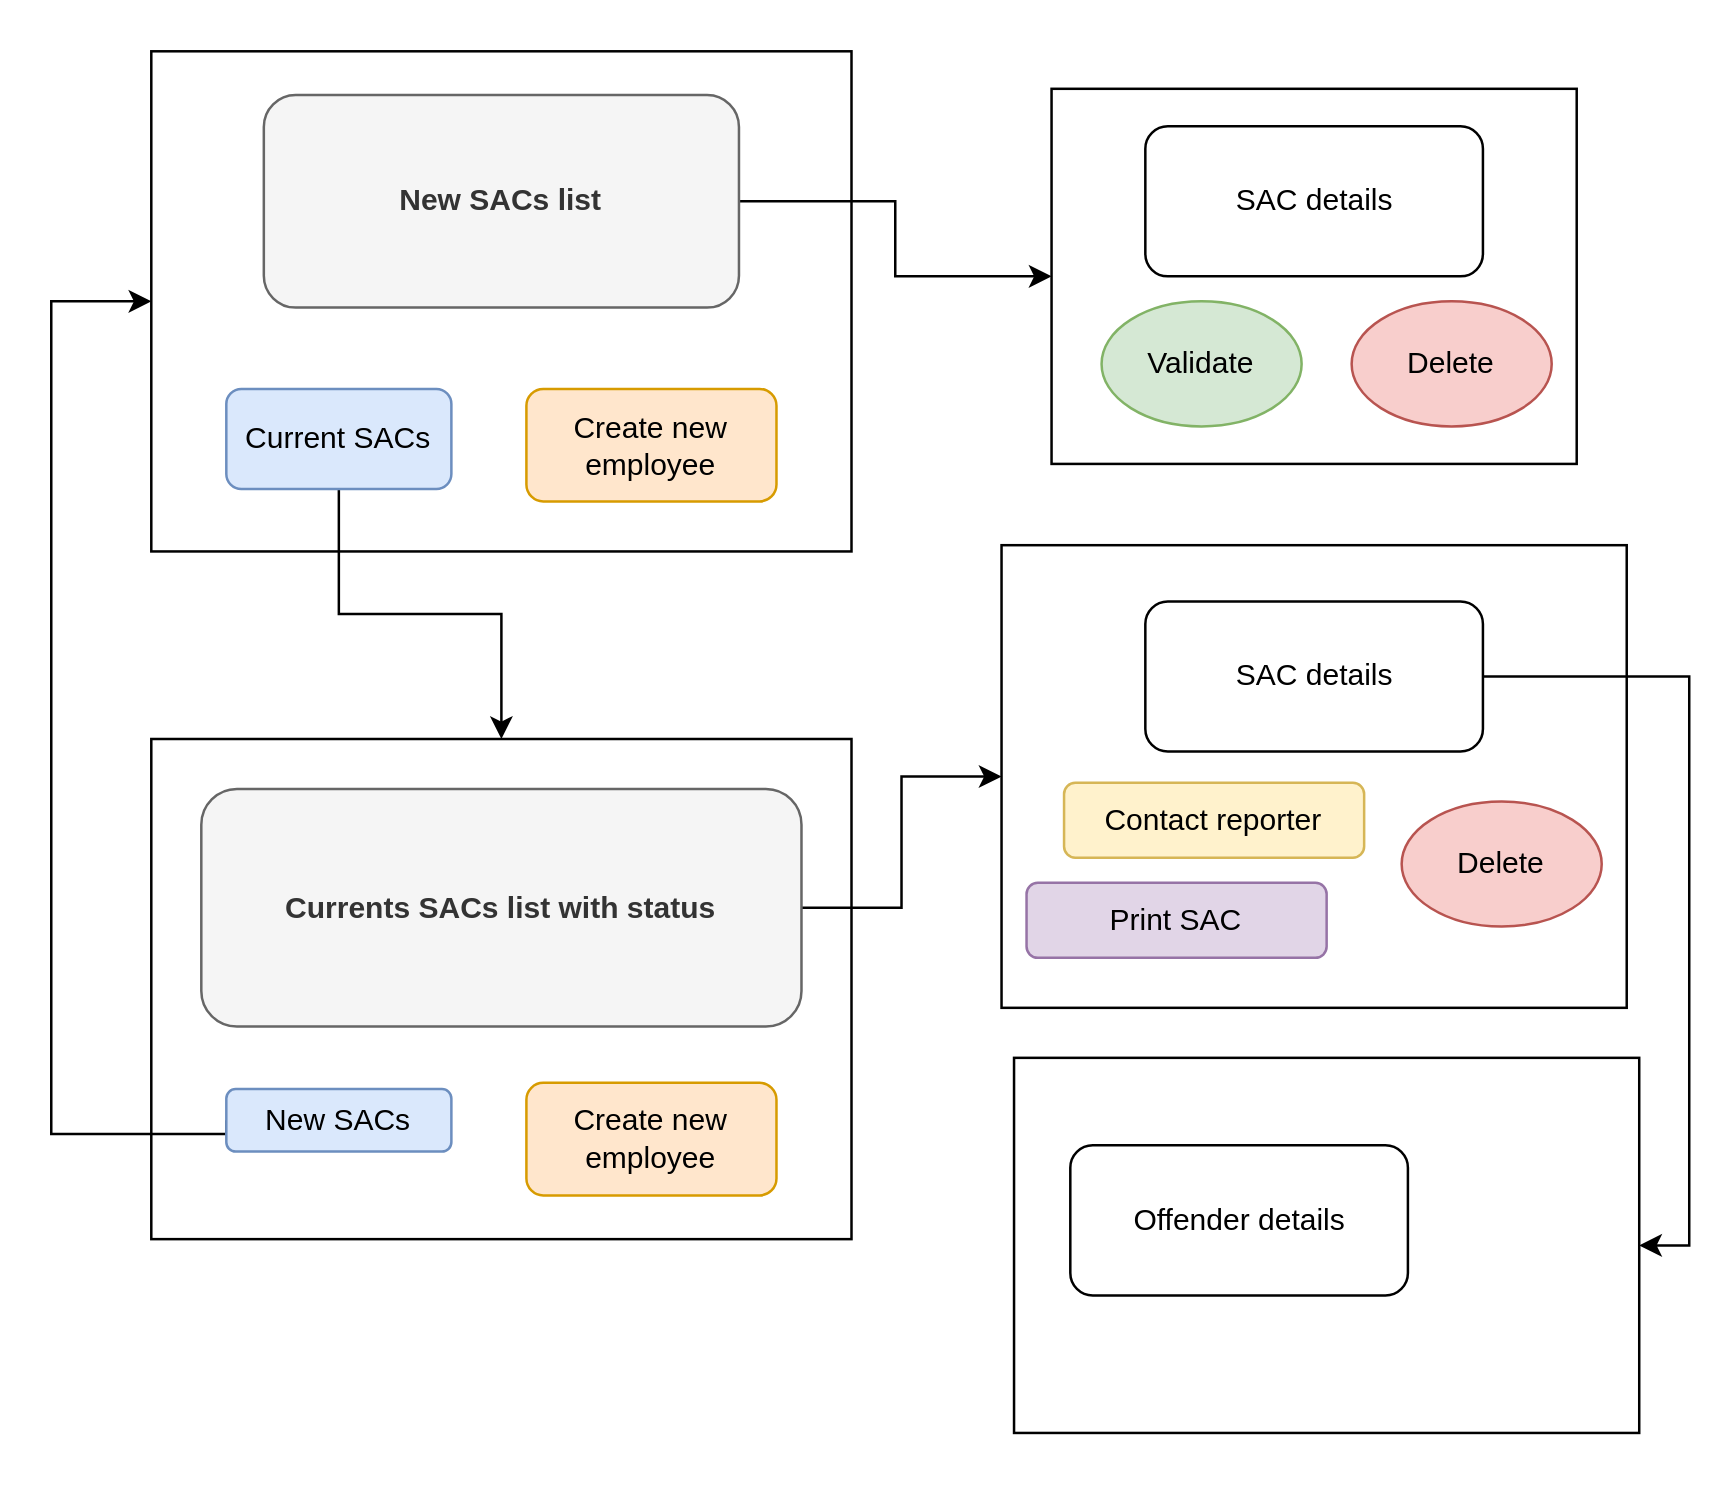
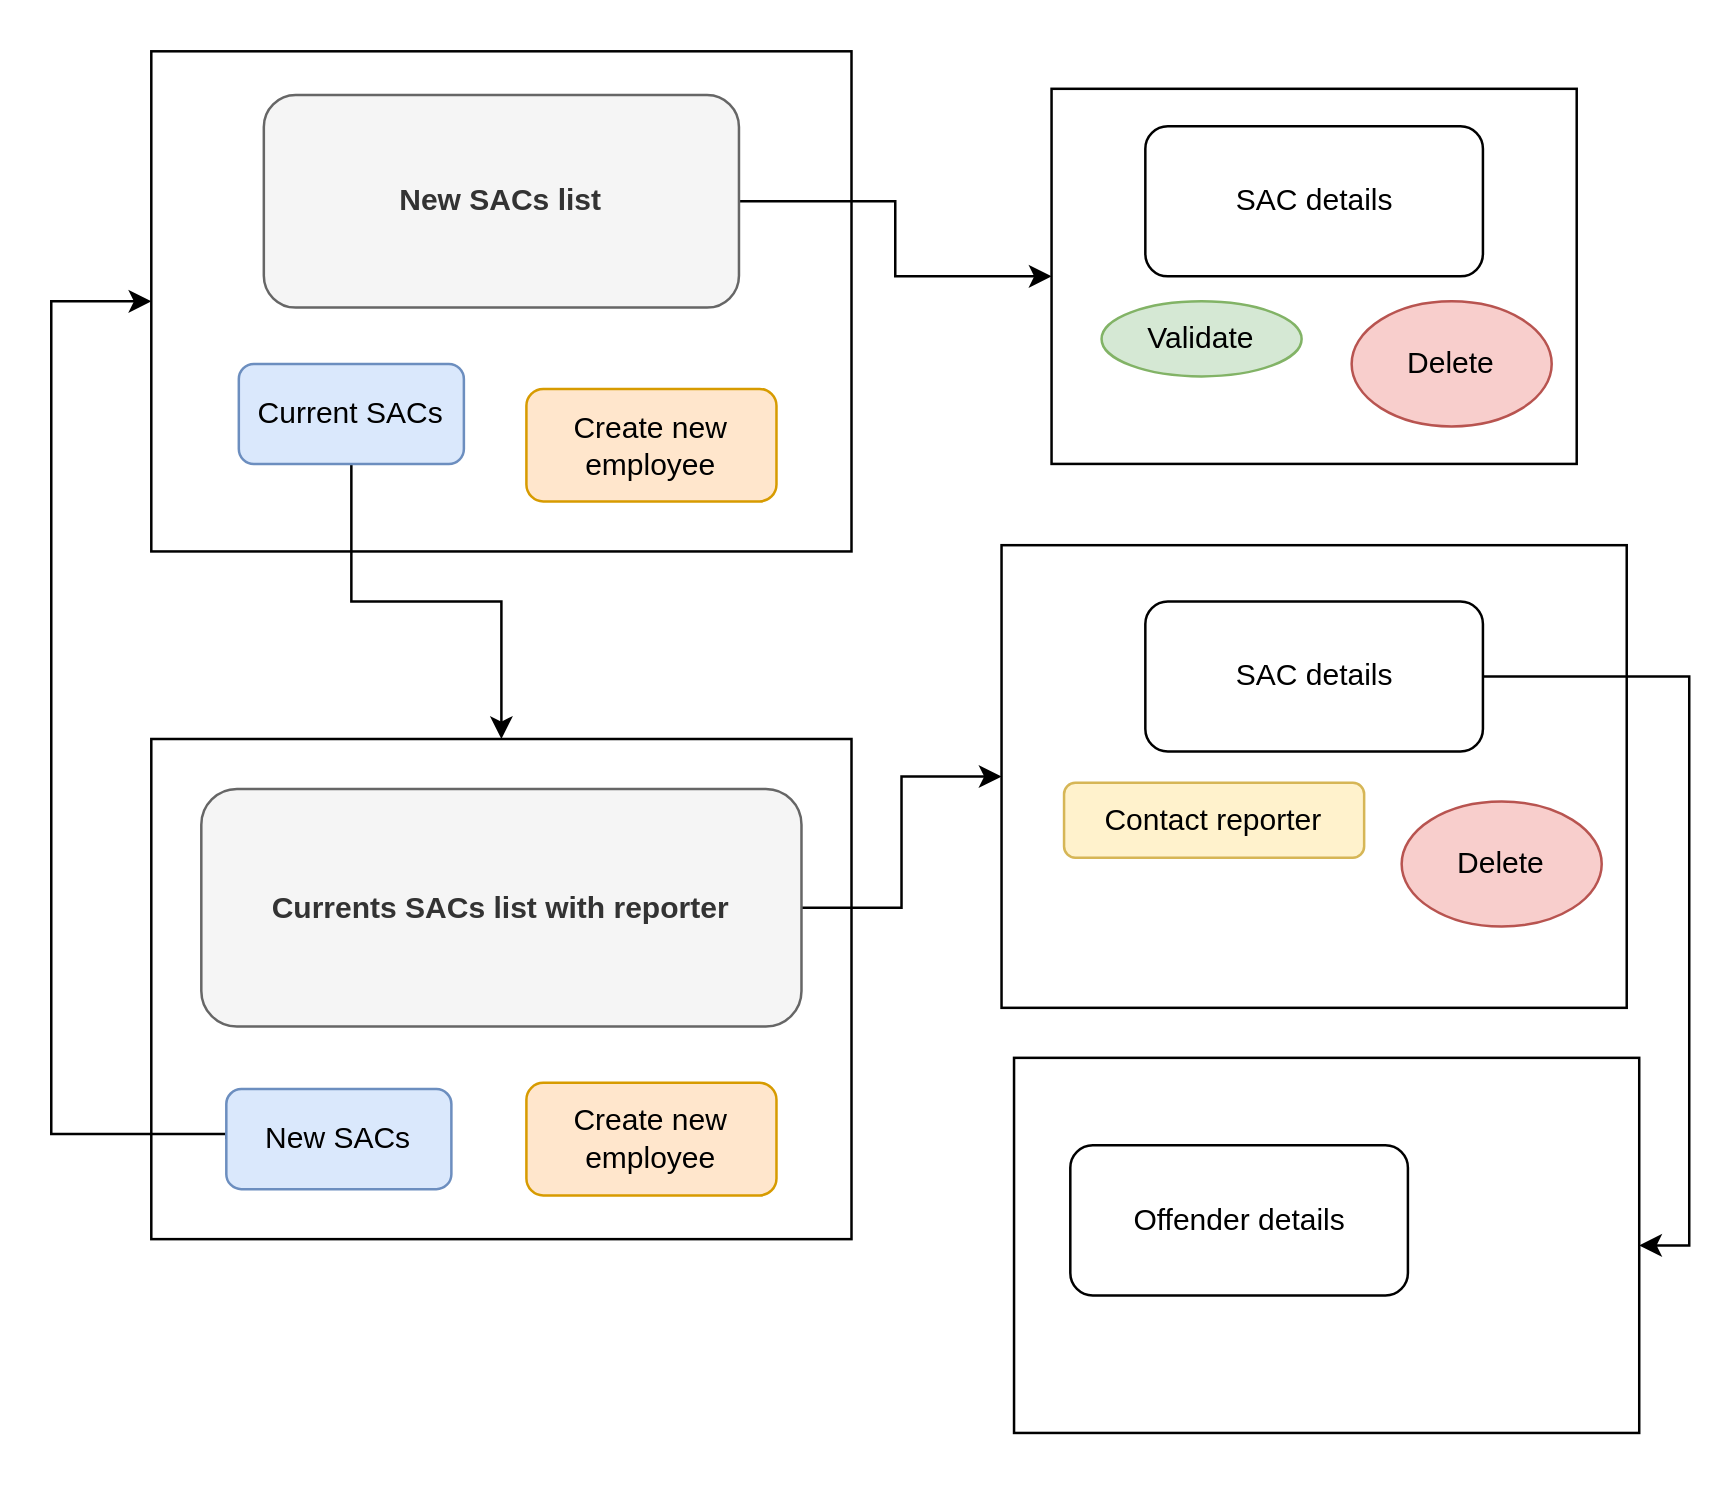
(1201, 364) -> (1201, 339)
(339, 439) -> (351, 414)
(501, 909) -> (501, 909)
(1176, 920) -> none
(339, 1120) -> (339, 1139)
